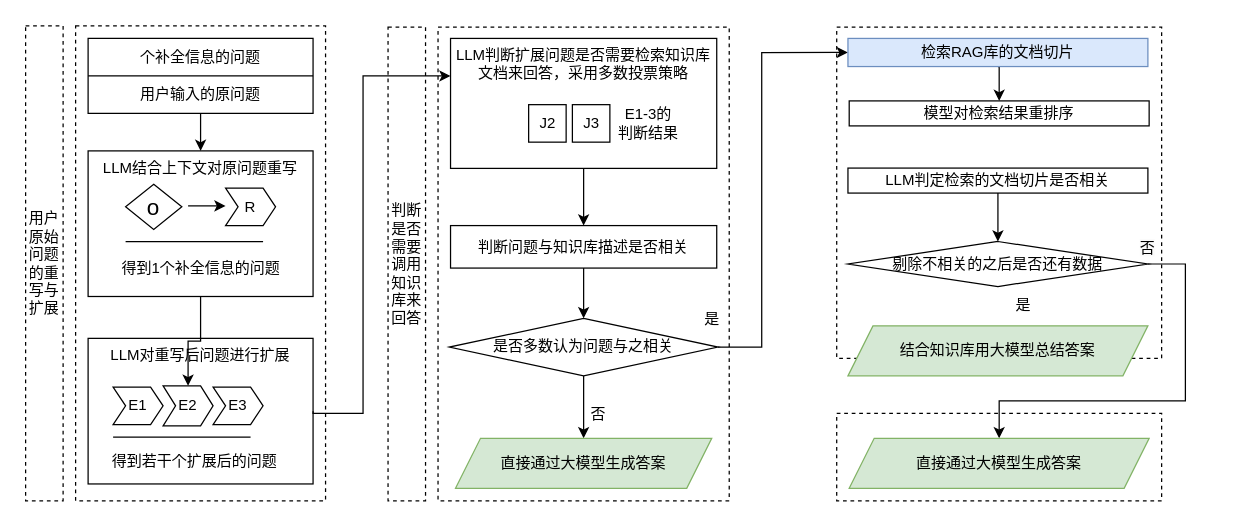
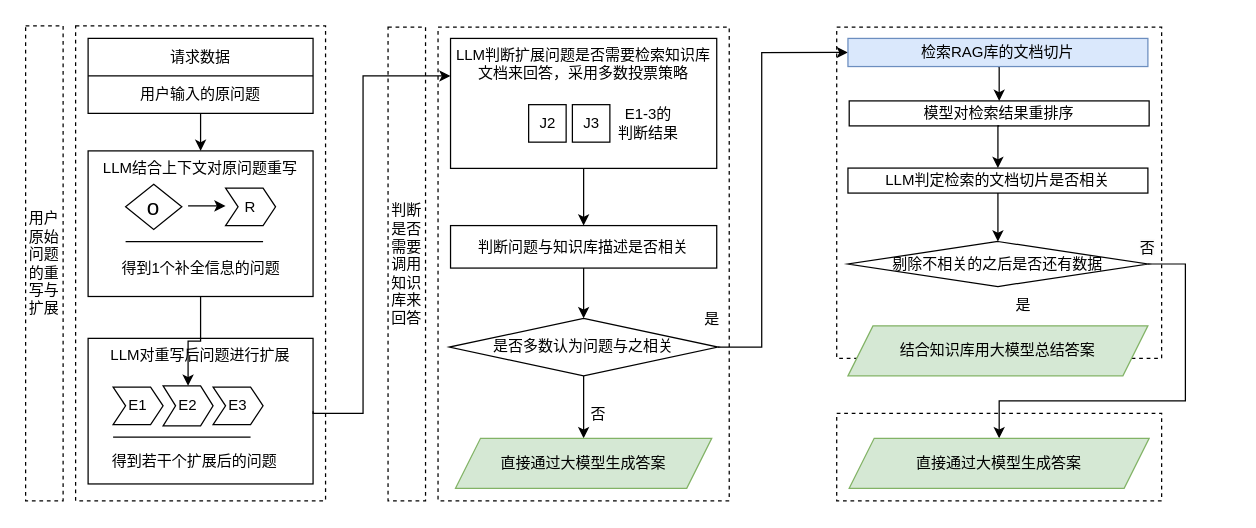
(201, 57) -> (201, 57)
none -> (998, 142)
